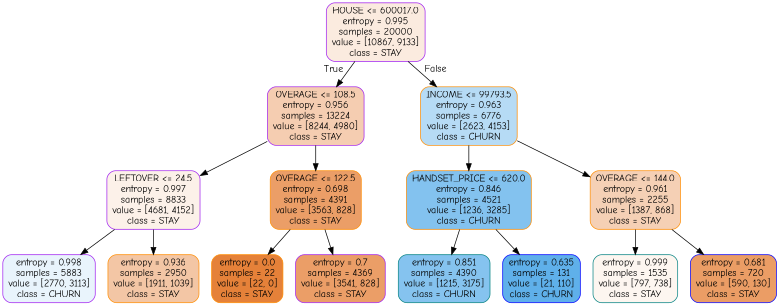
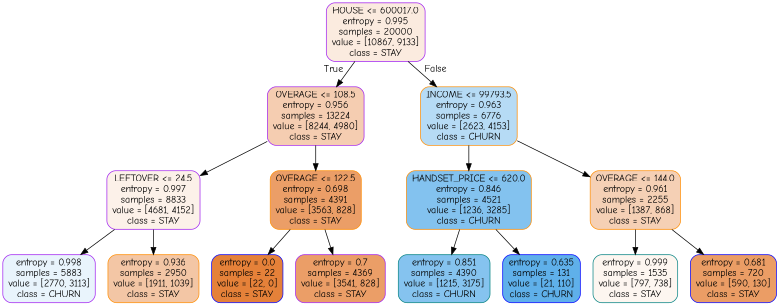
(247, 279) -> (247, 279)
